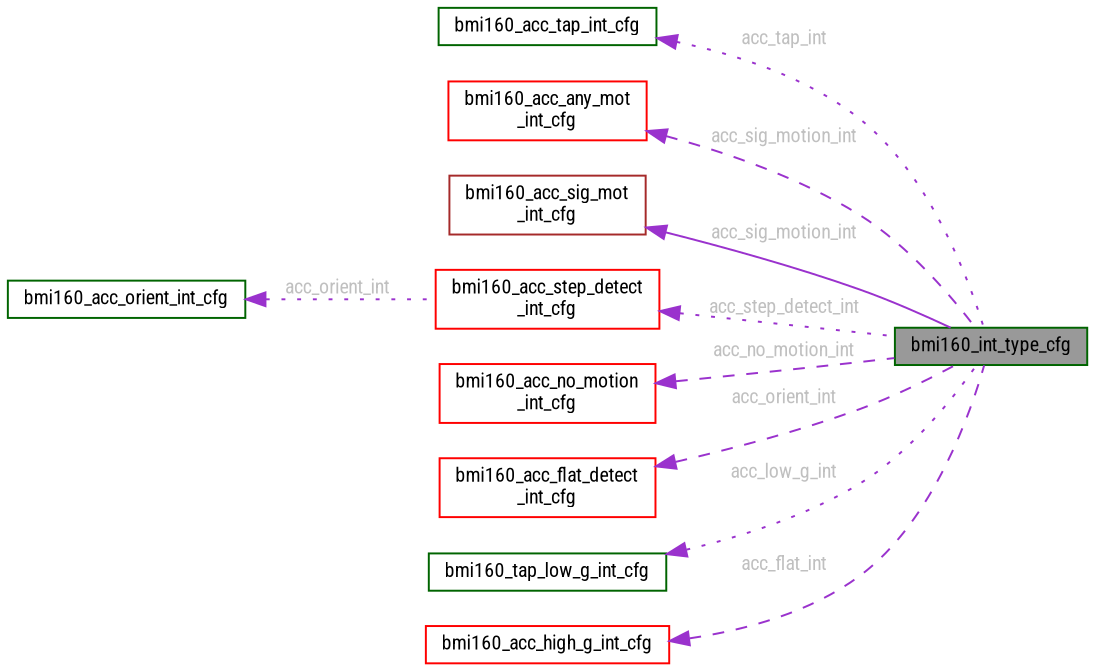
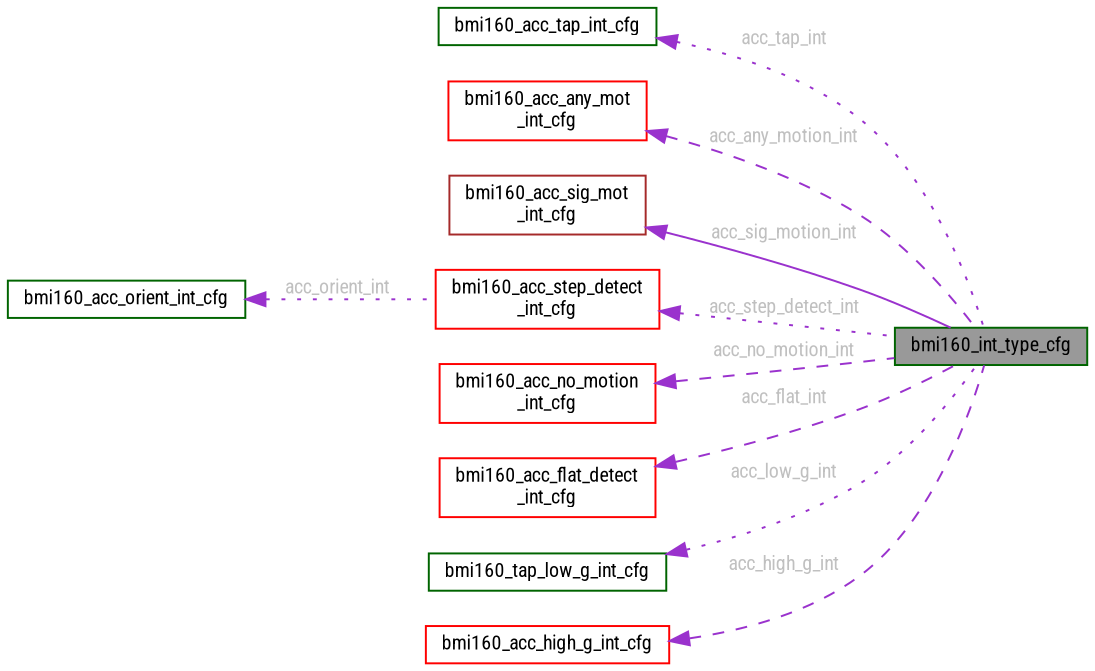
(782, 137) -> (782, 137)
(782, 398) -> (782, 398)
(782, 565) -> (782, 565)
